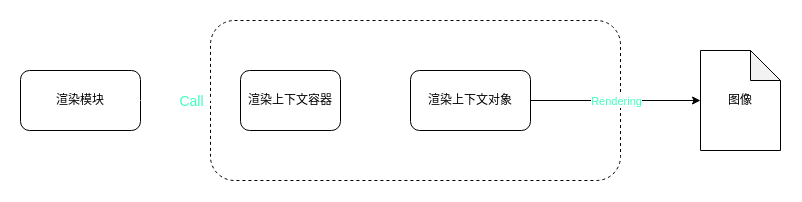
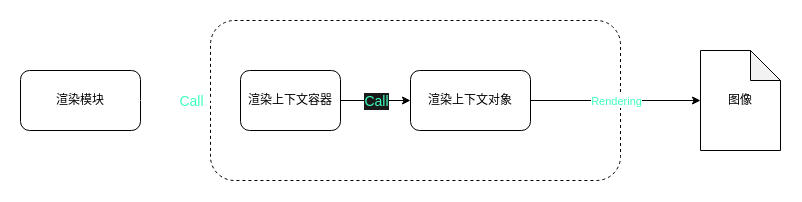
none -> (372, 101)
